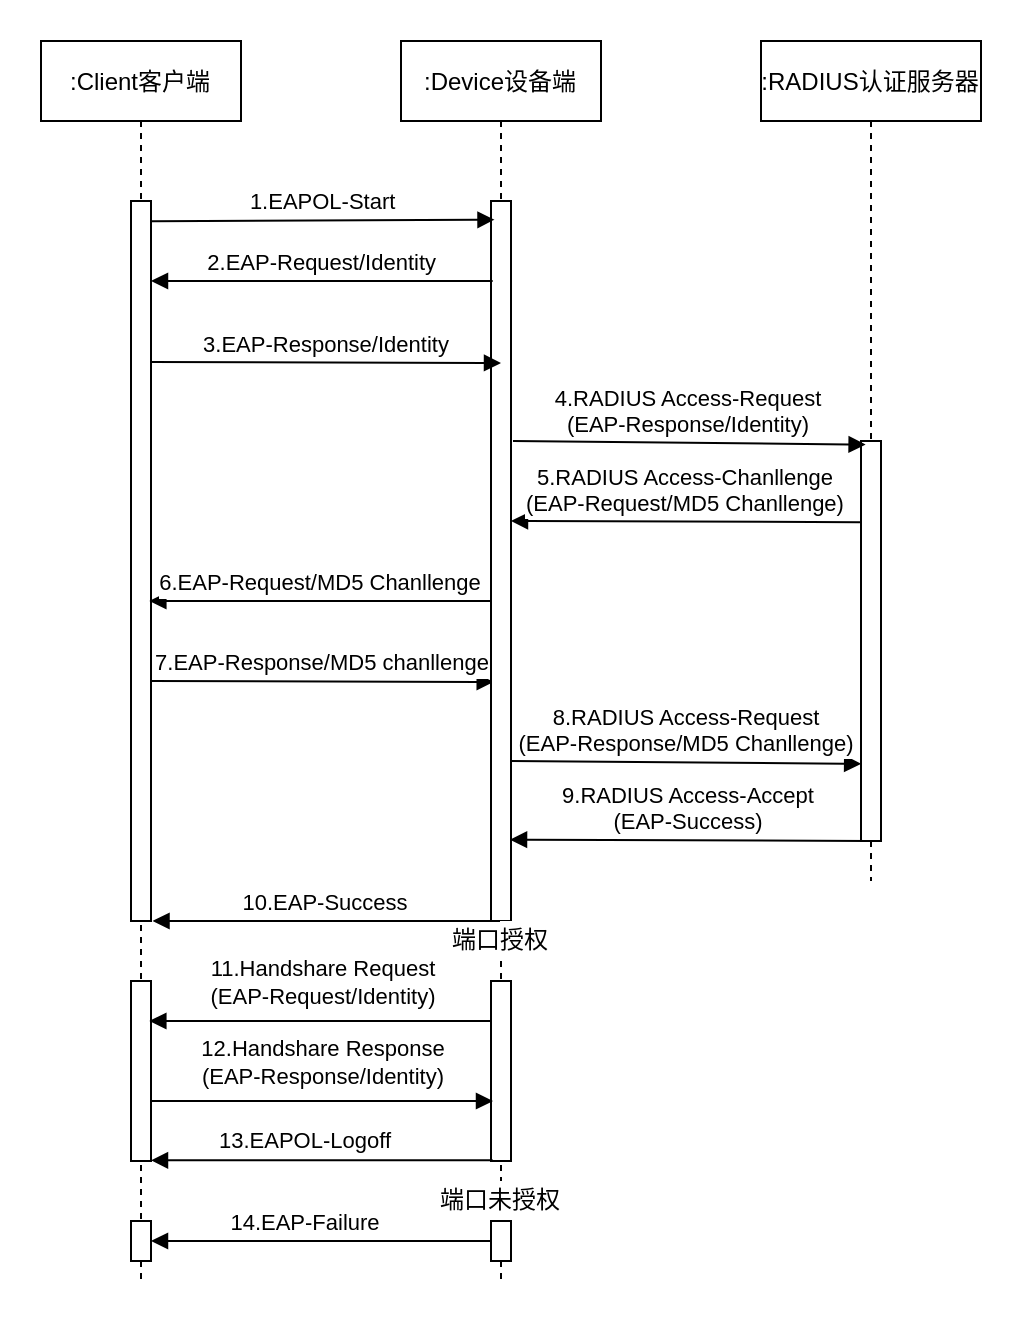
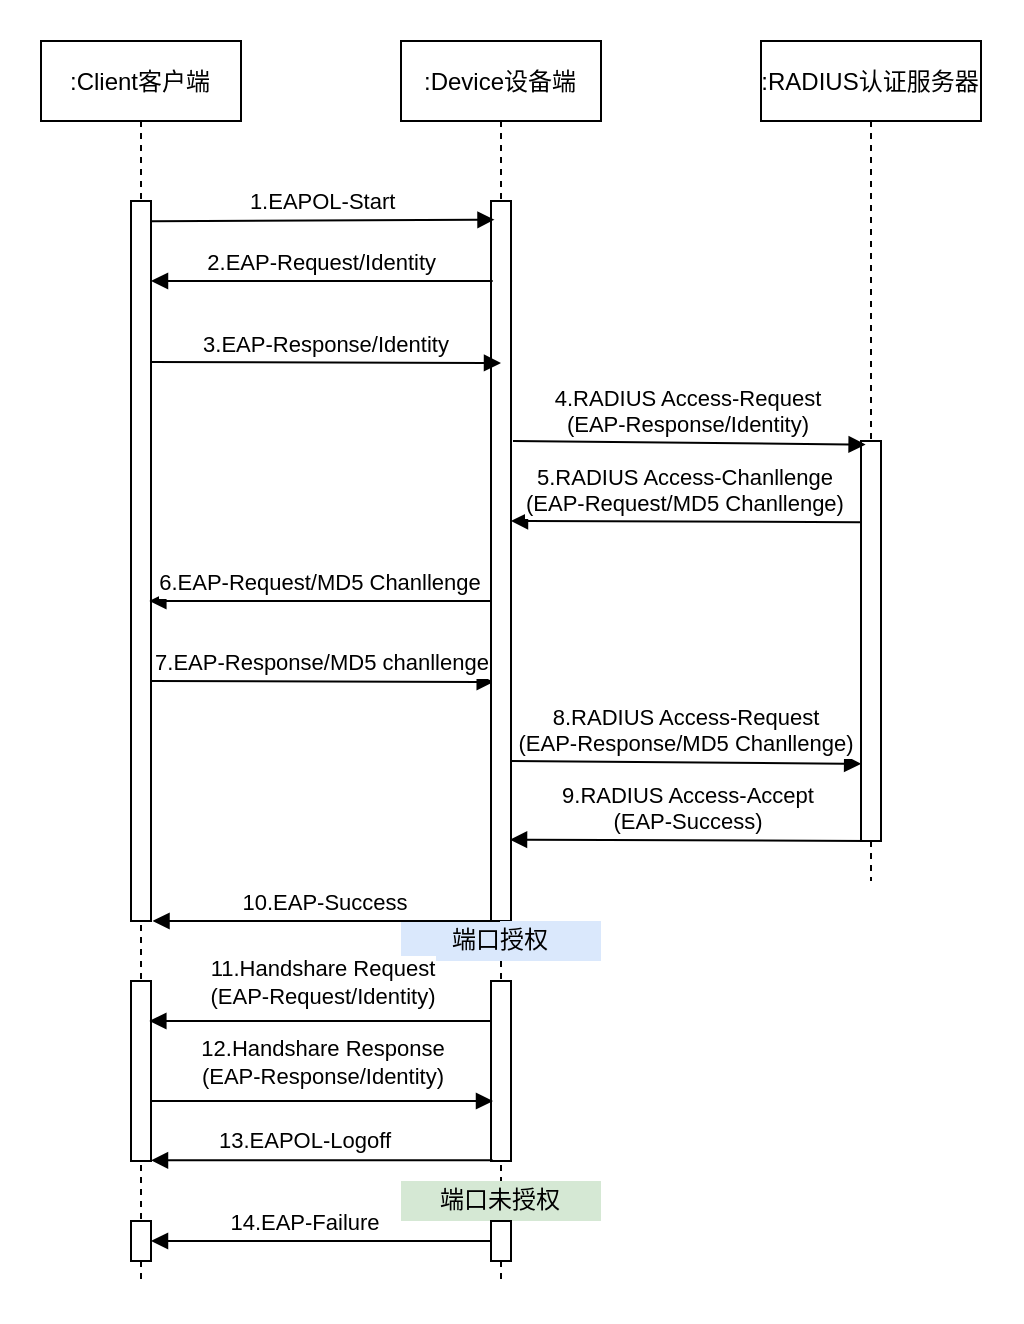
(501, 941) -> (501, 941)
(501, 1201) -> (501, 1201)
